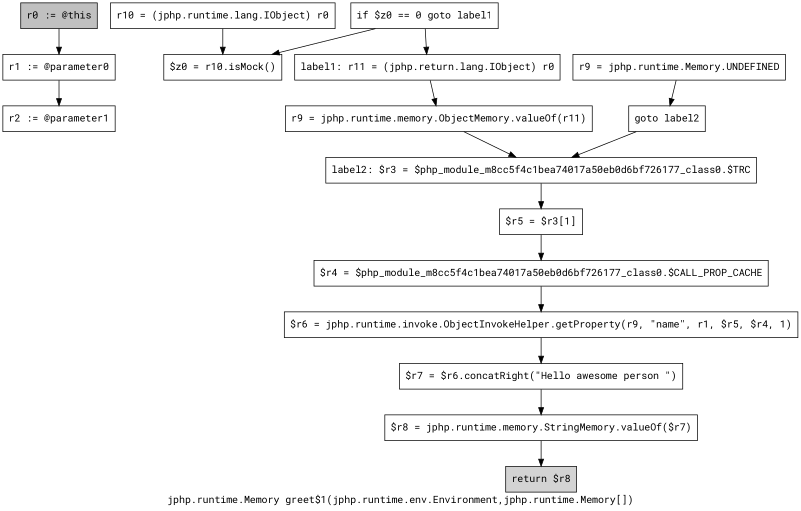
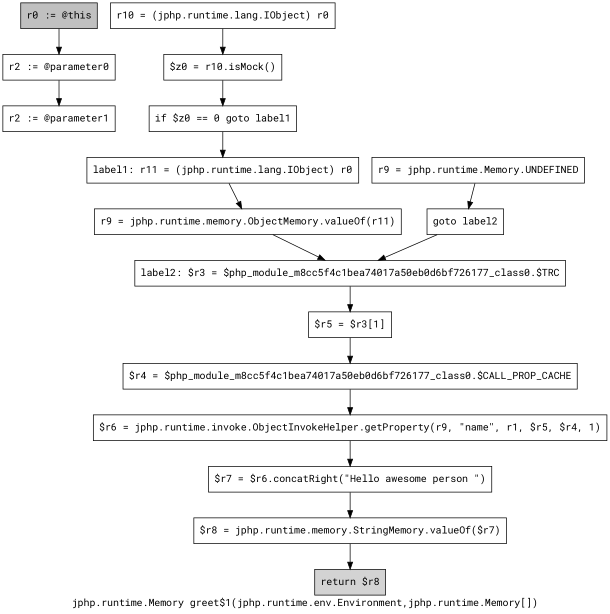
(327, 41) -> (223, 89)
(59, 67) -> (59, 67)
(427, 67) -> (223, 170)
